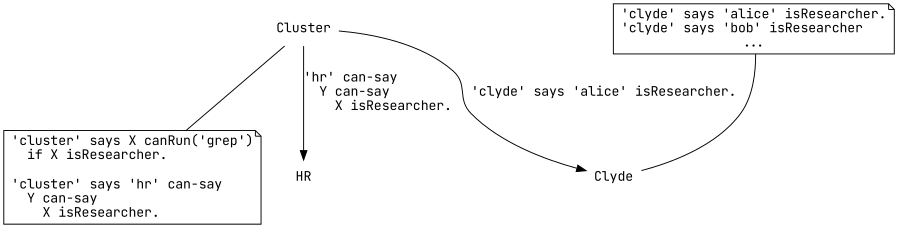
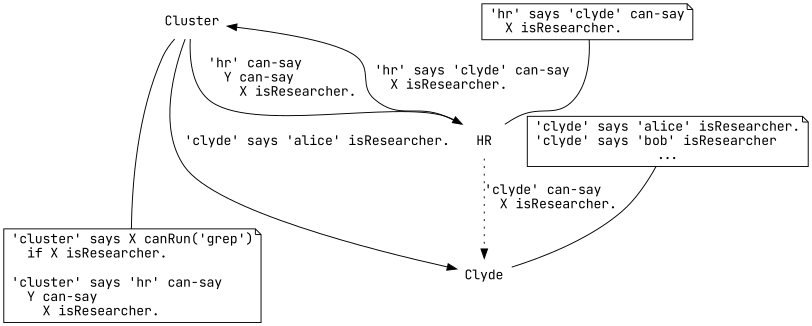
none -> (587, 22)
none -> (362, 62)
none -> (484, 204)
